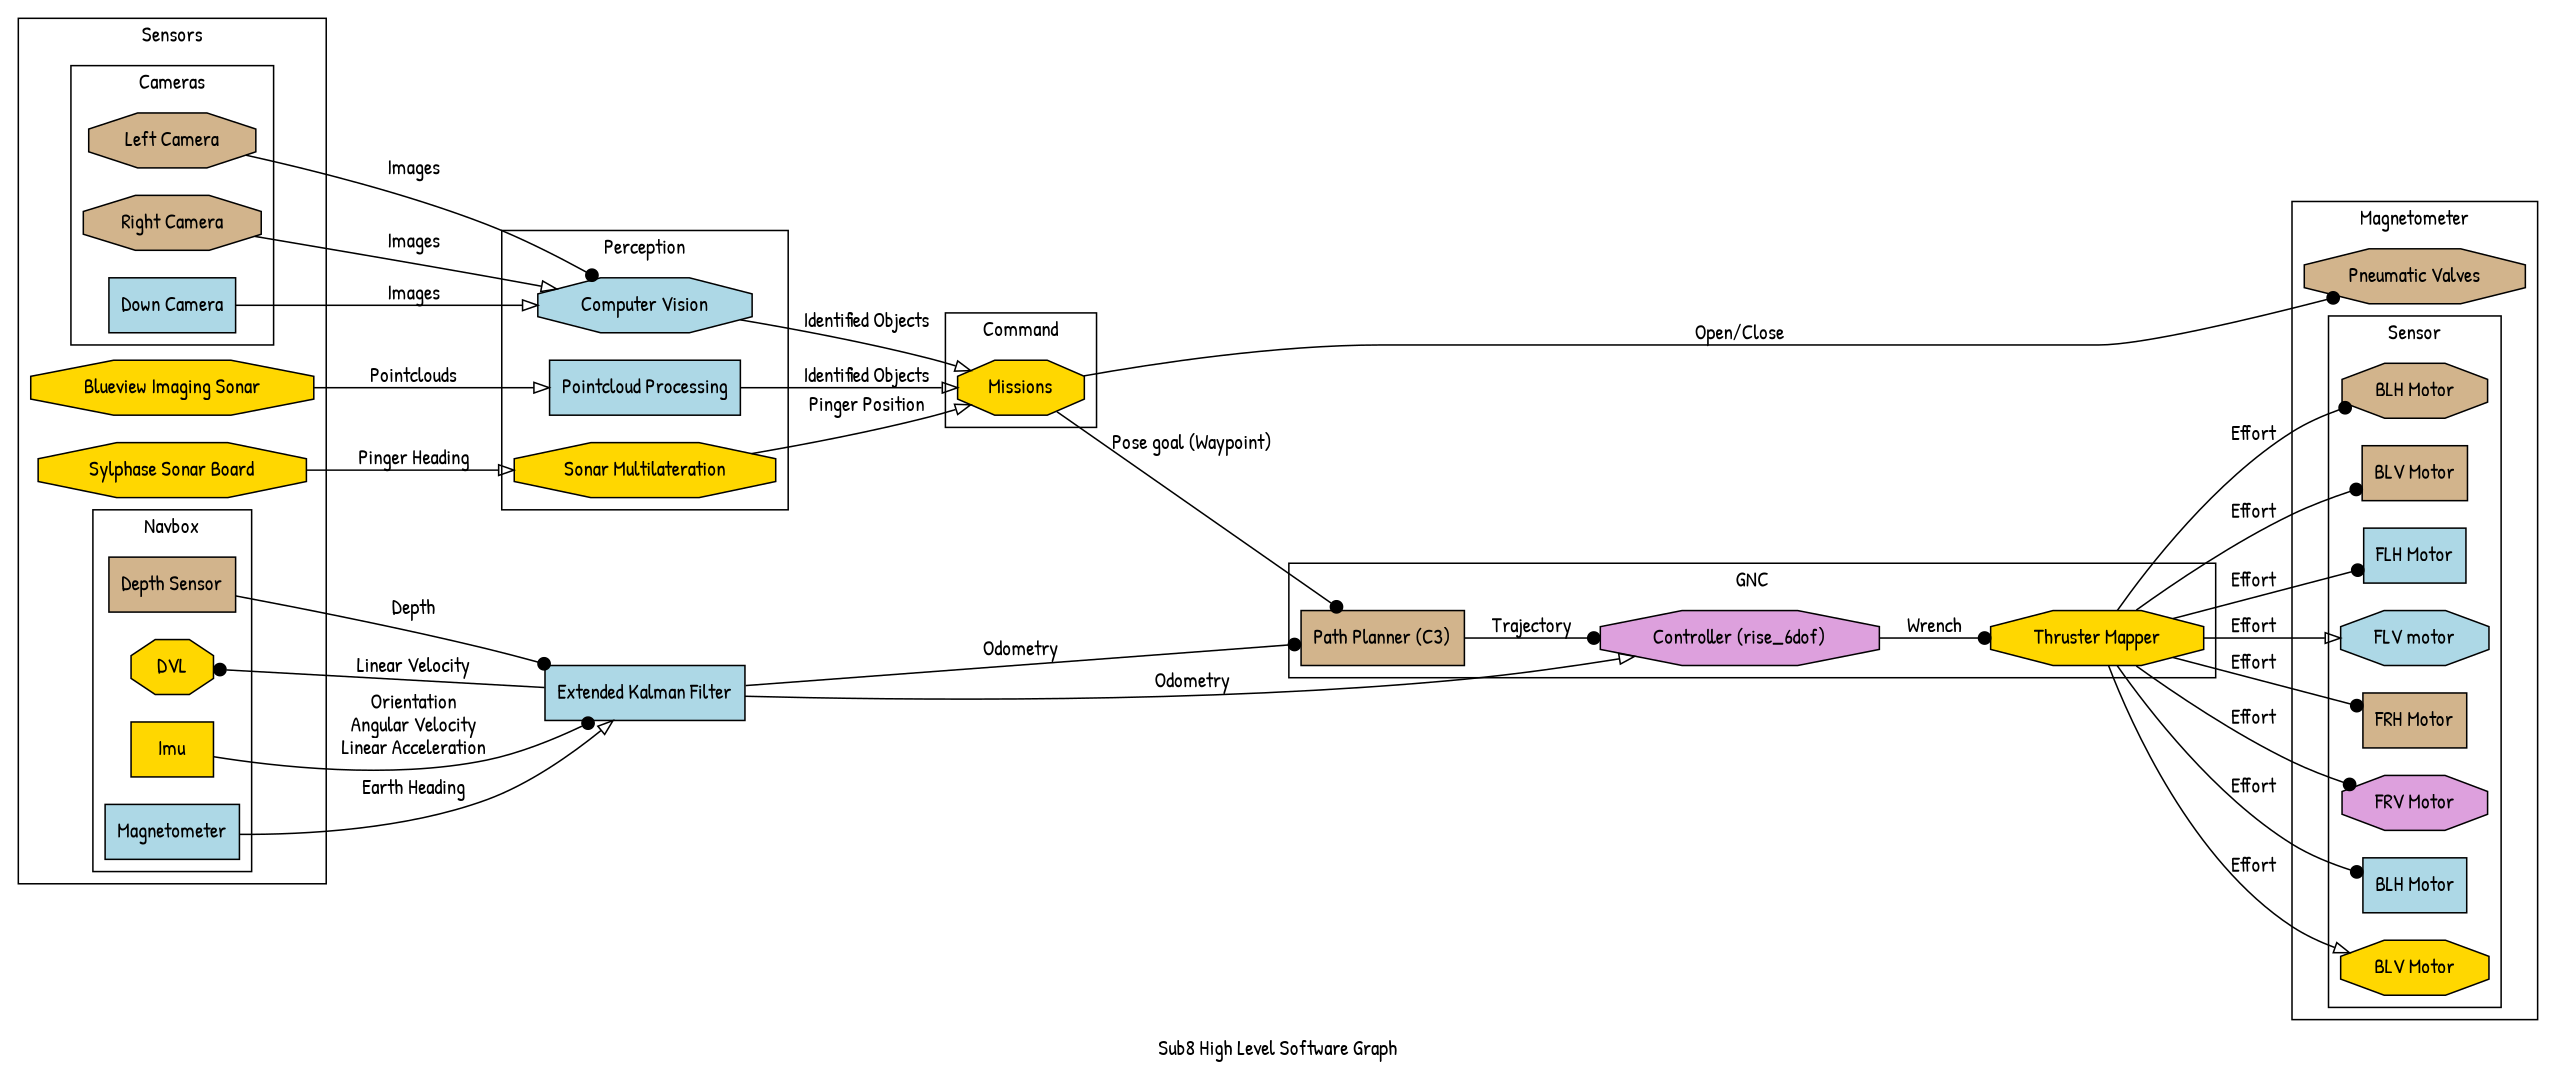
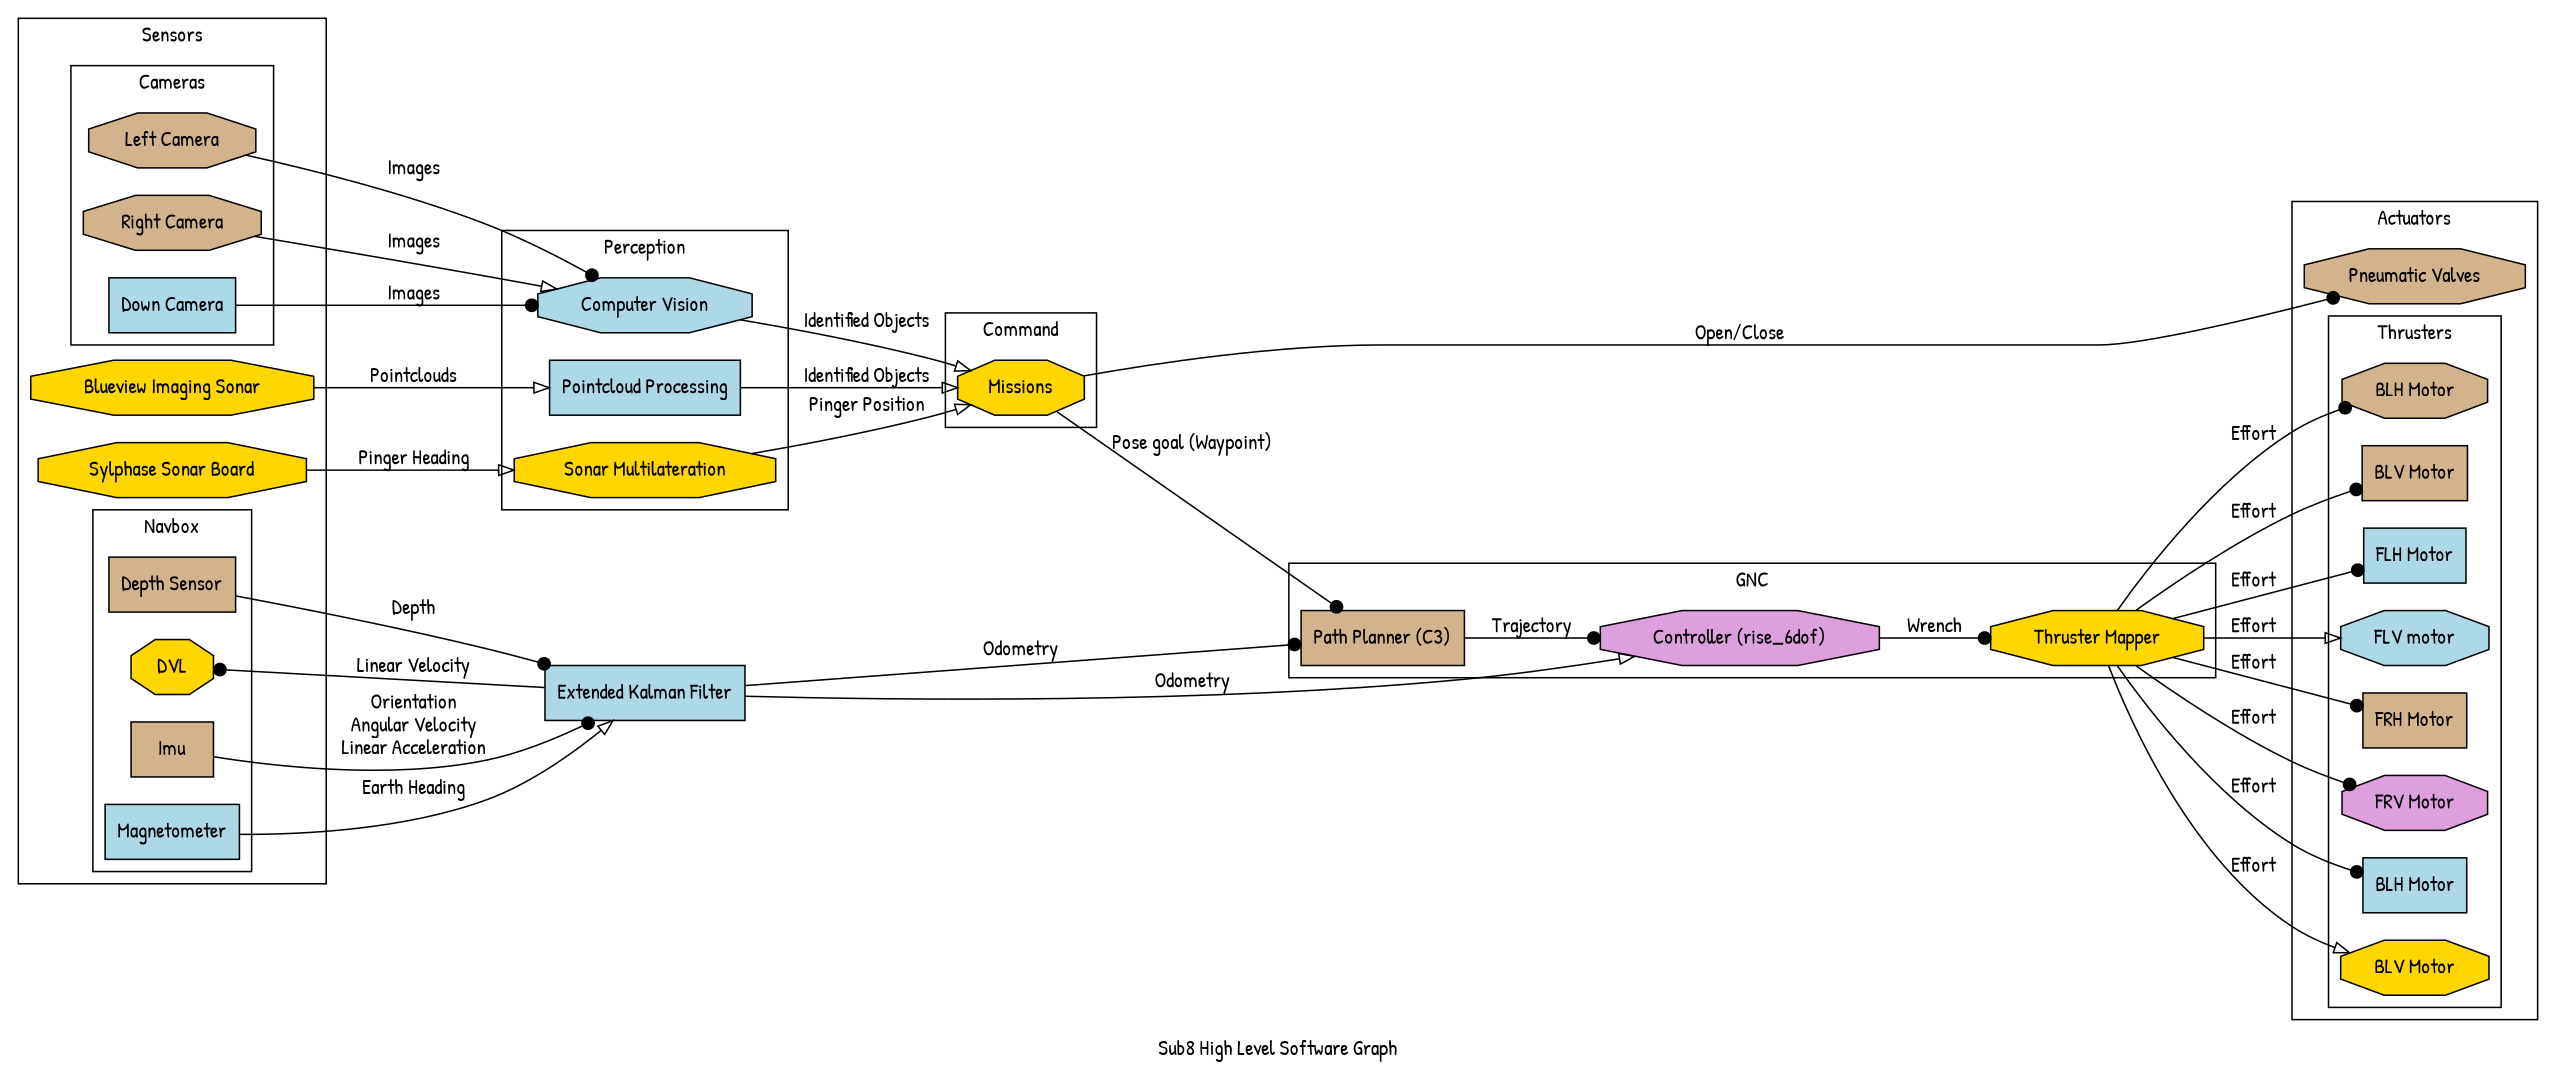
(2415, 219) -> (2415, 219)
(379, 305) -> (380, 305)
(2415, 334) -> (2415, 334)
(172, 749) -> (172, 749)
